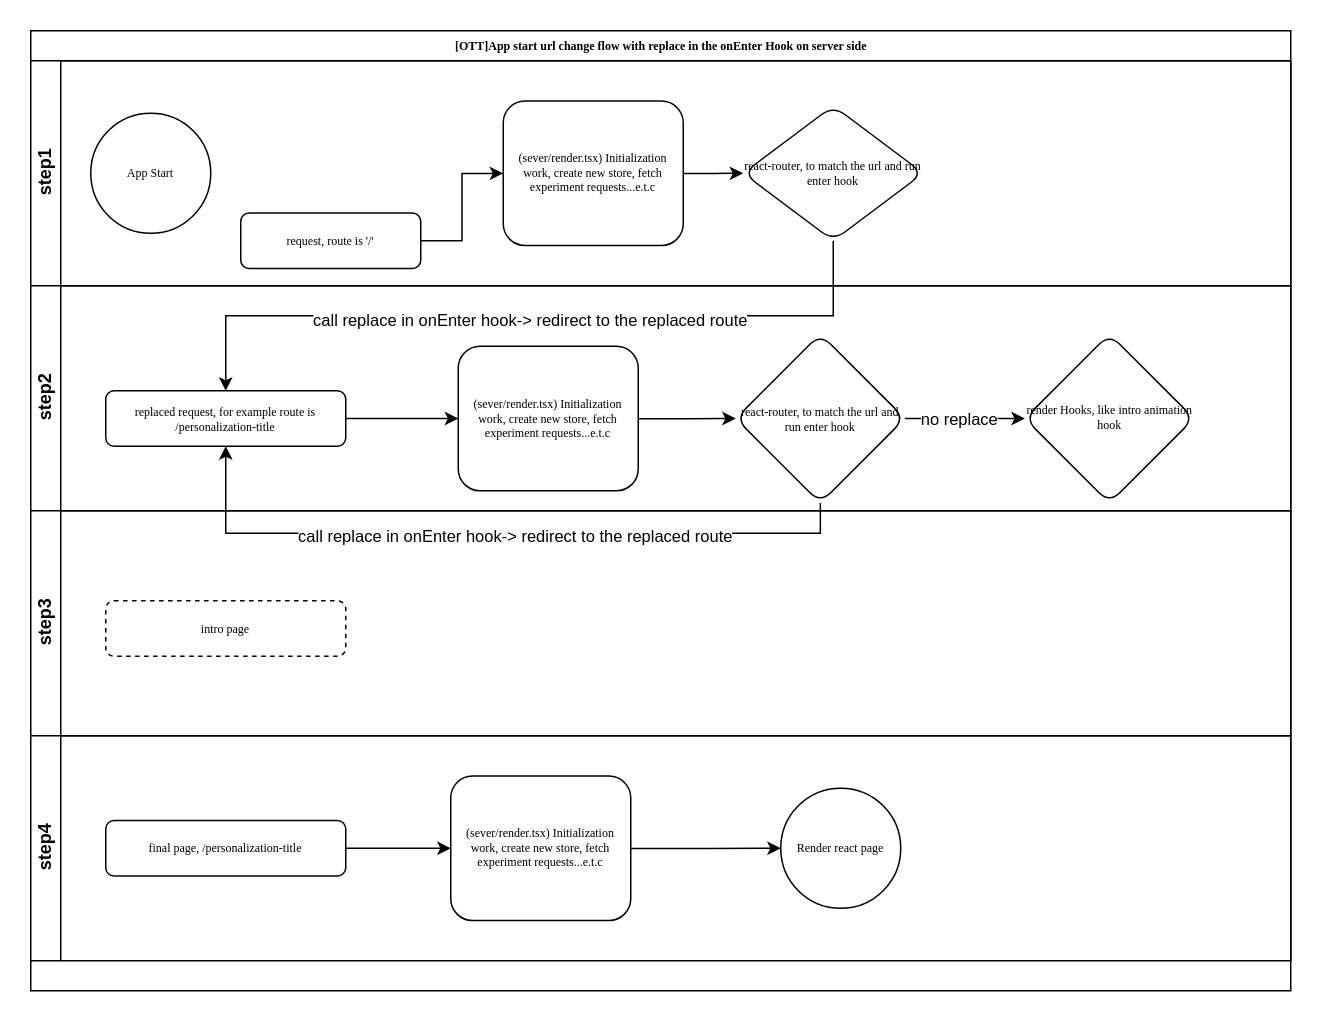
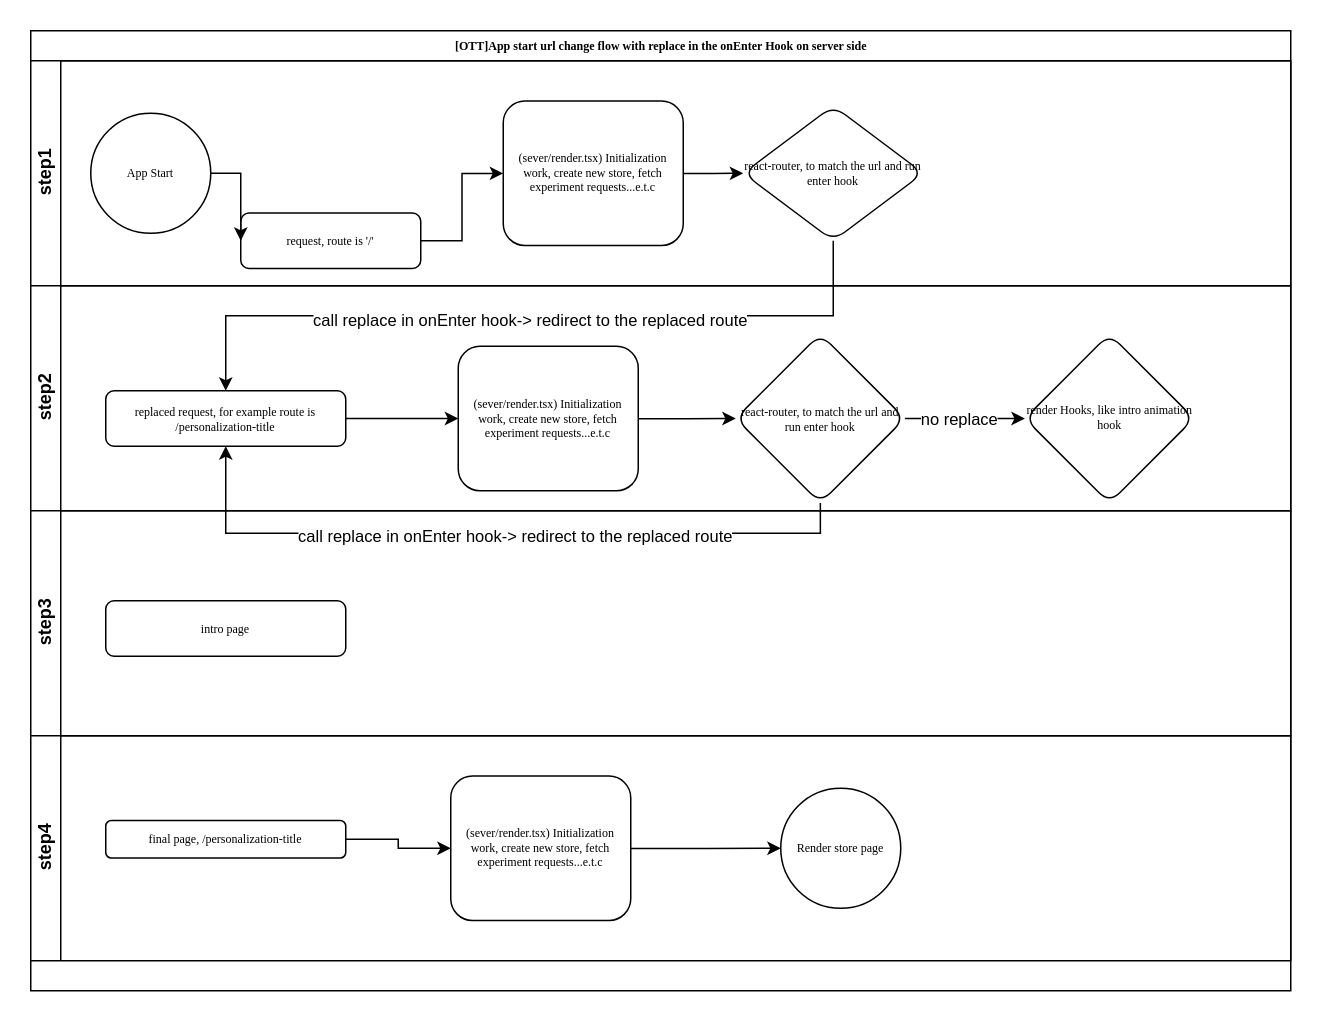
none -> (241, 186)
(226, 629) -> (226, 629)
(226, 848) -> (226, 839)
(841, 848) -> (841, 848)
